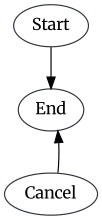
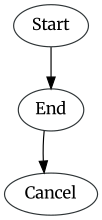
(59, 158) -> (43, 146)
